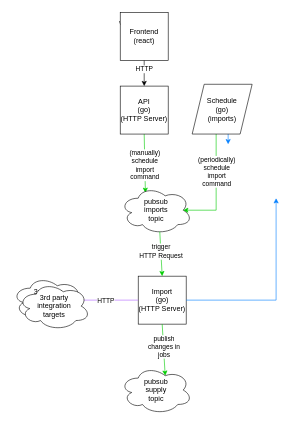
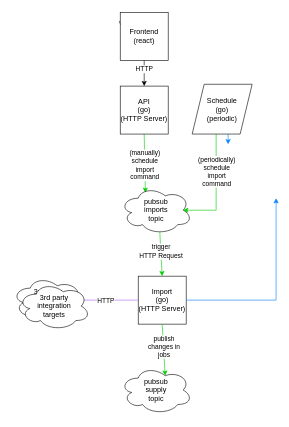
(222, 110) -> (222, 110)
